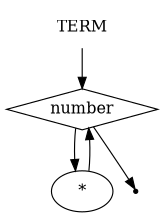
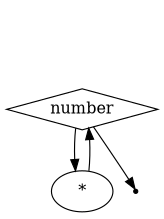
(82, 27) -> none
